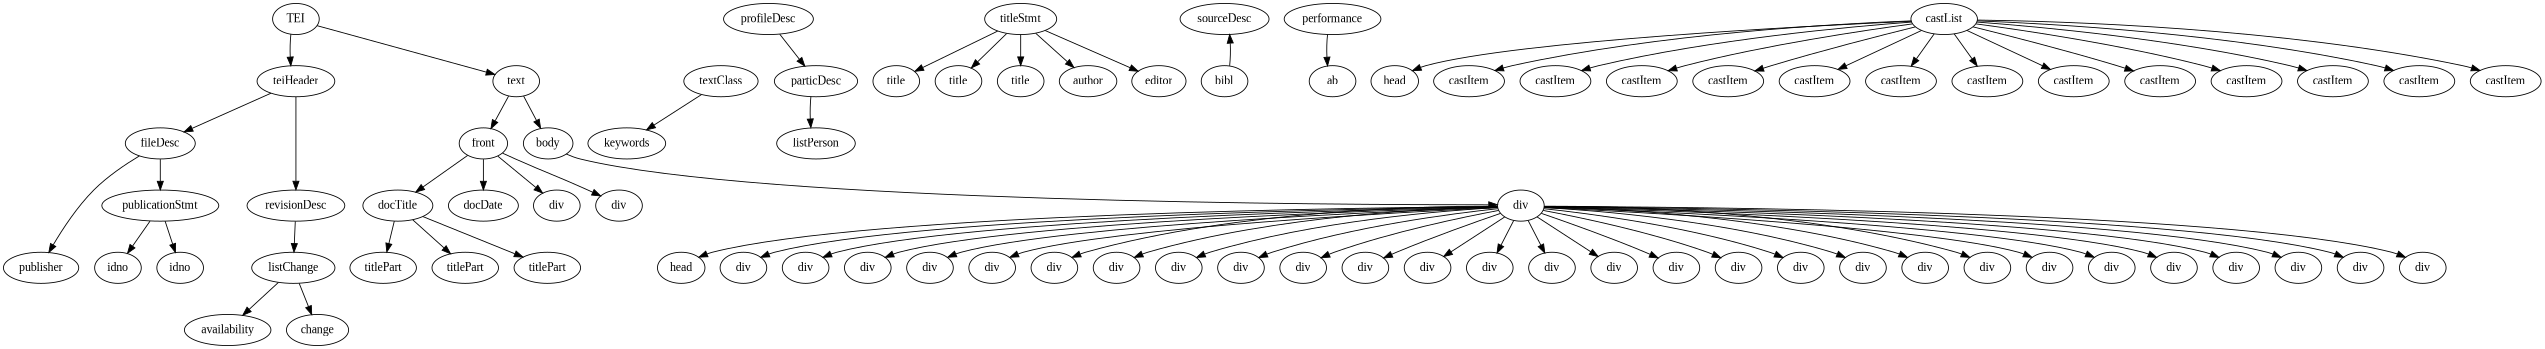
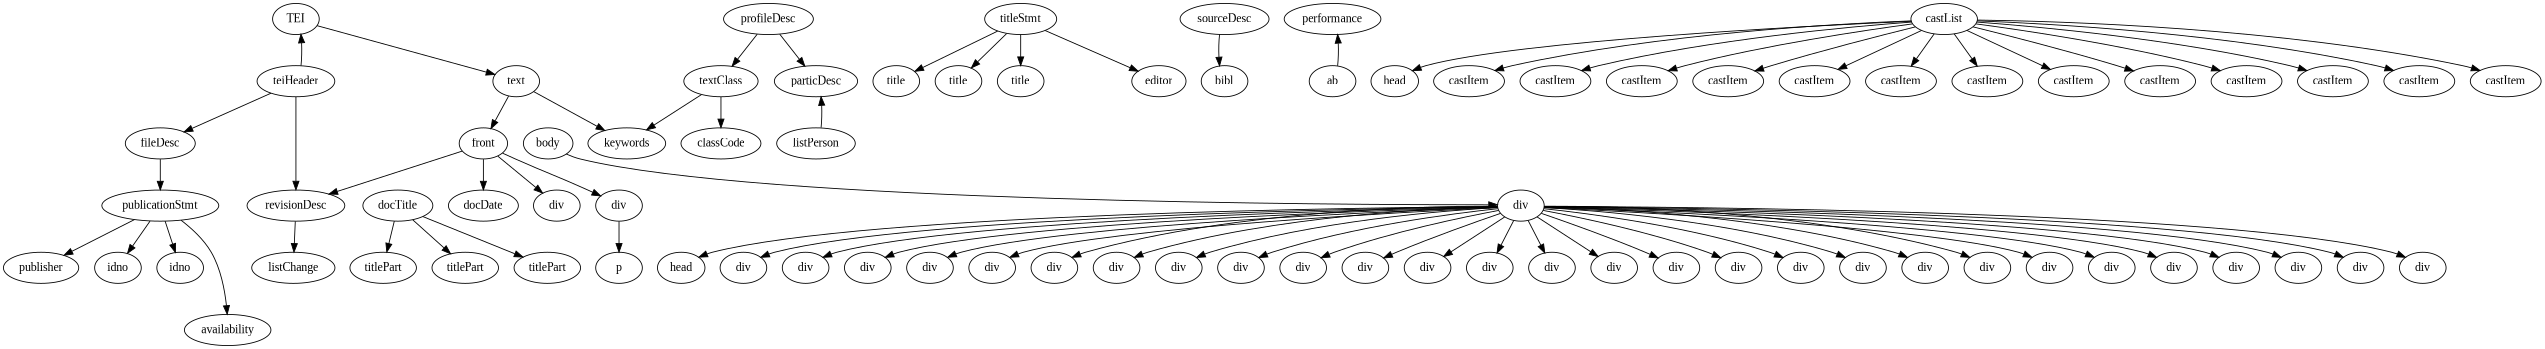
(290, 46) -> (302, 54)
(1327, 46) -> (1338, 55)
none -> (747, 47)
(1230, 55) -> (1219, 46)
(1088, 81) -> none
(530, 108) -> (565, 109)
(810, 108) -> (822, 117)
none -> (721, 143)
(445, 171) -> (400, 171)
(90, 194) -> (103, 235)
none -> (619, 268)
(264, 296) -> (214, 257)
(318, 330) -> none
